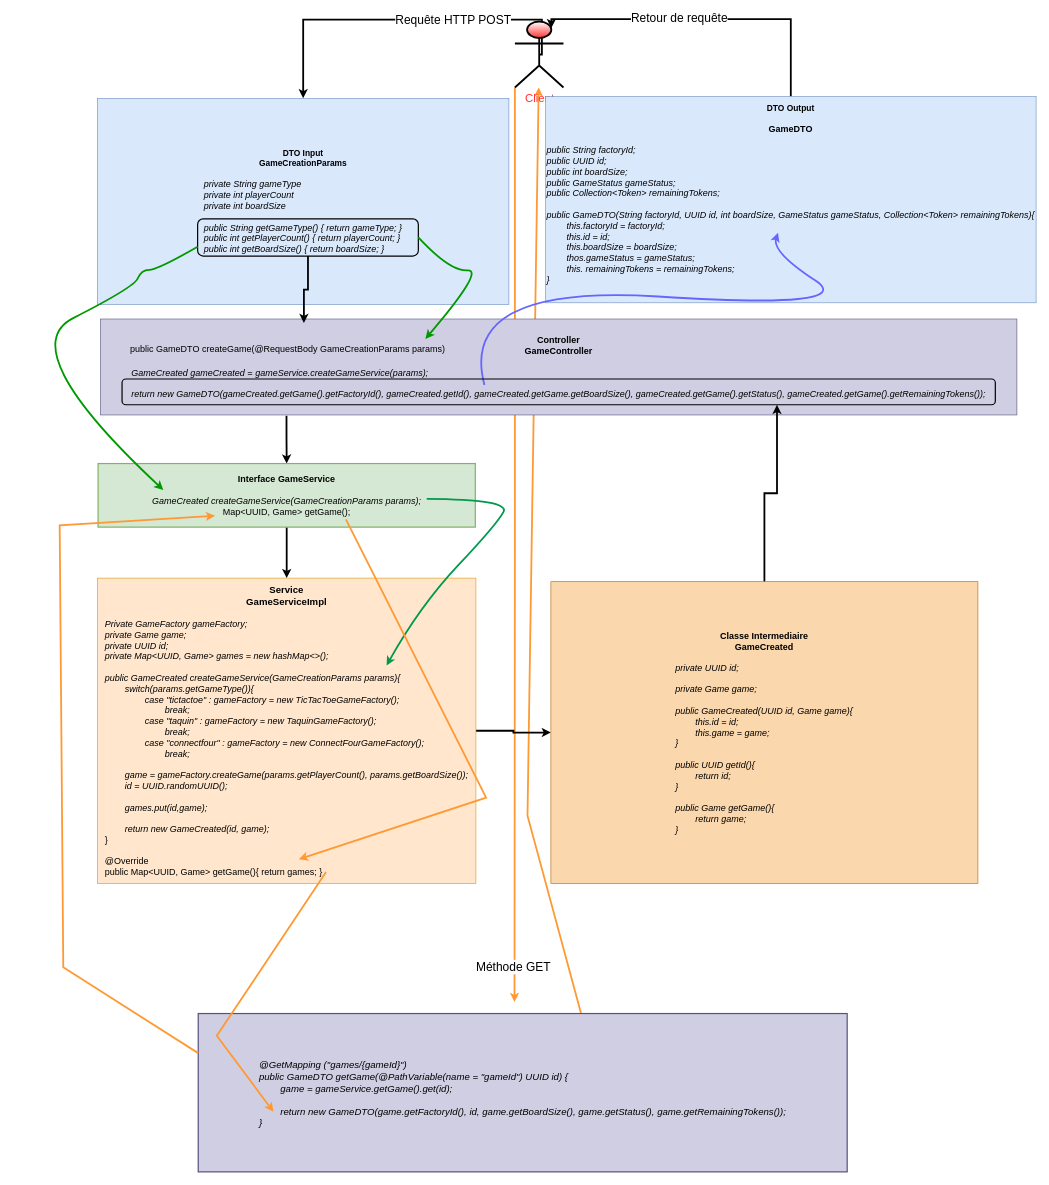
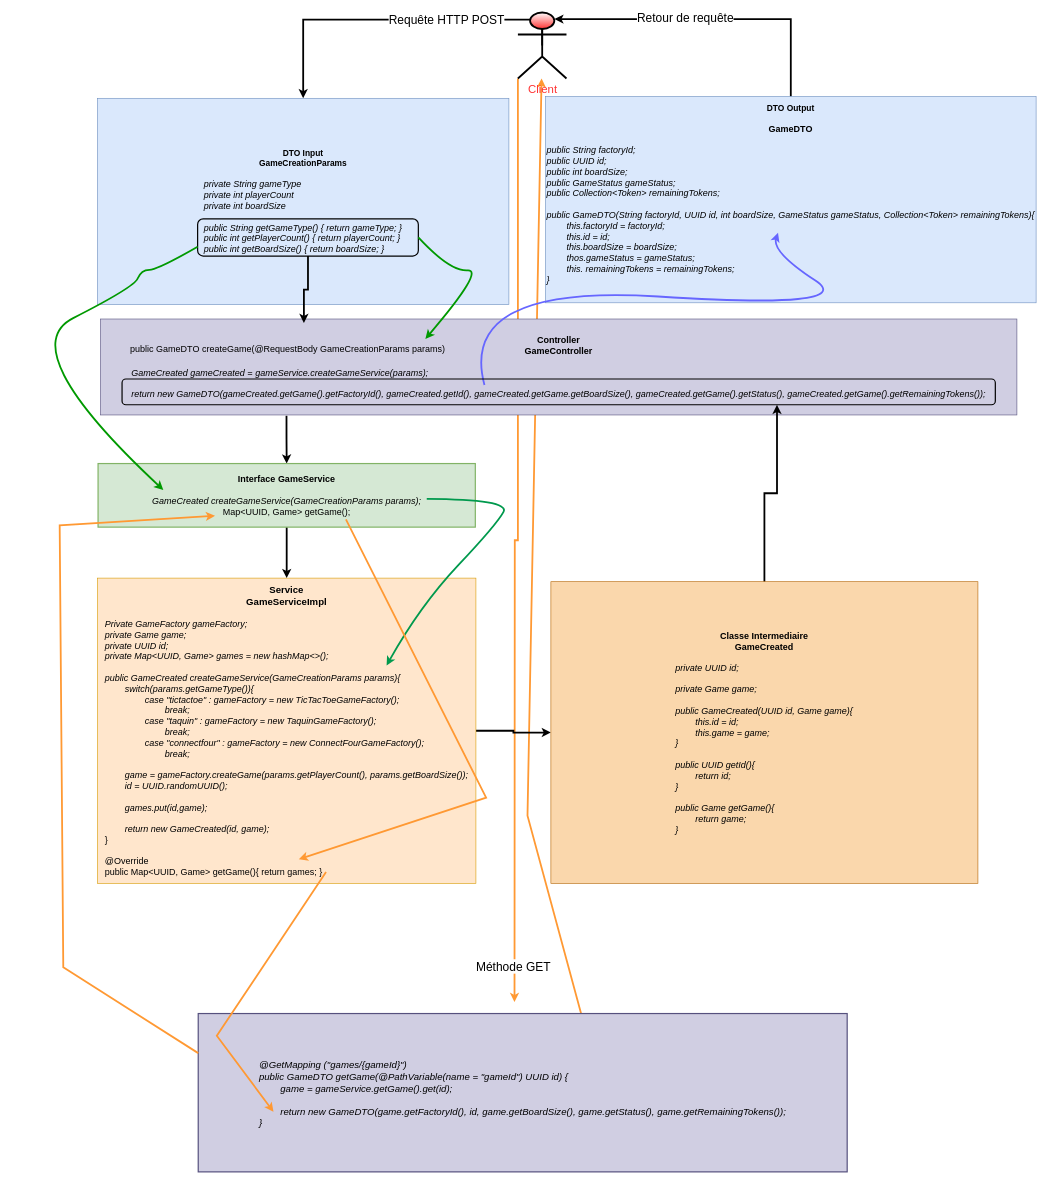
(539, 54) -> (542, 45)
